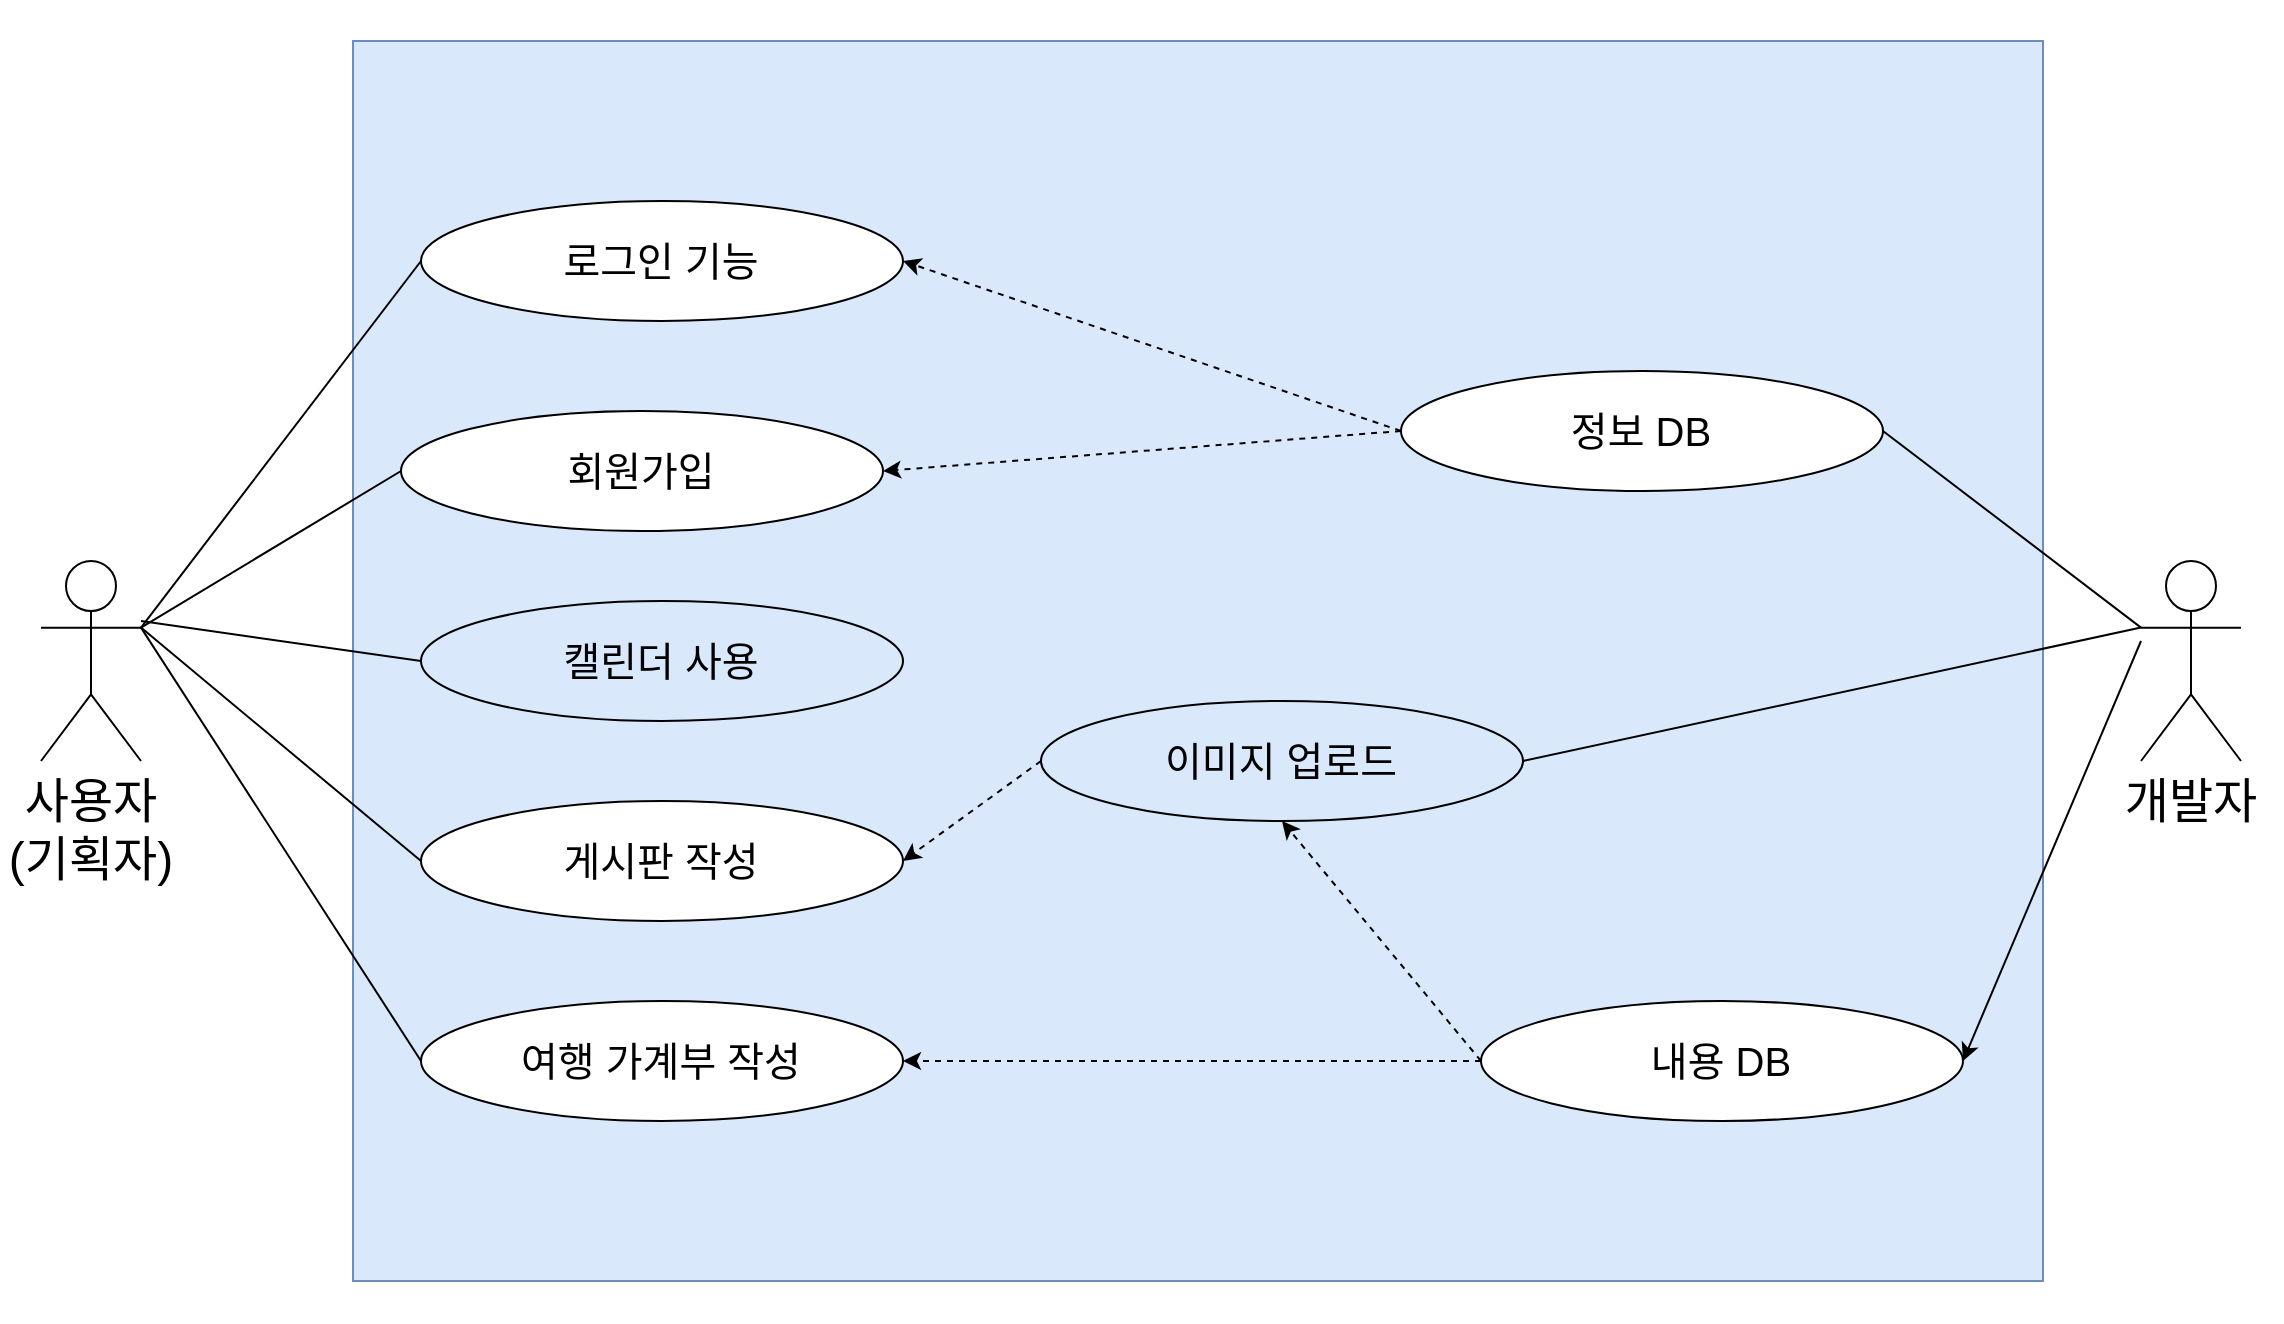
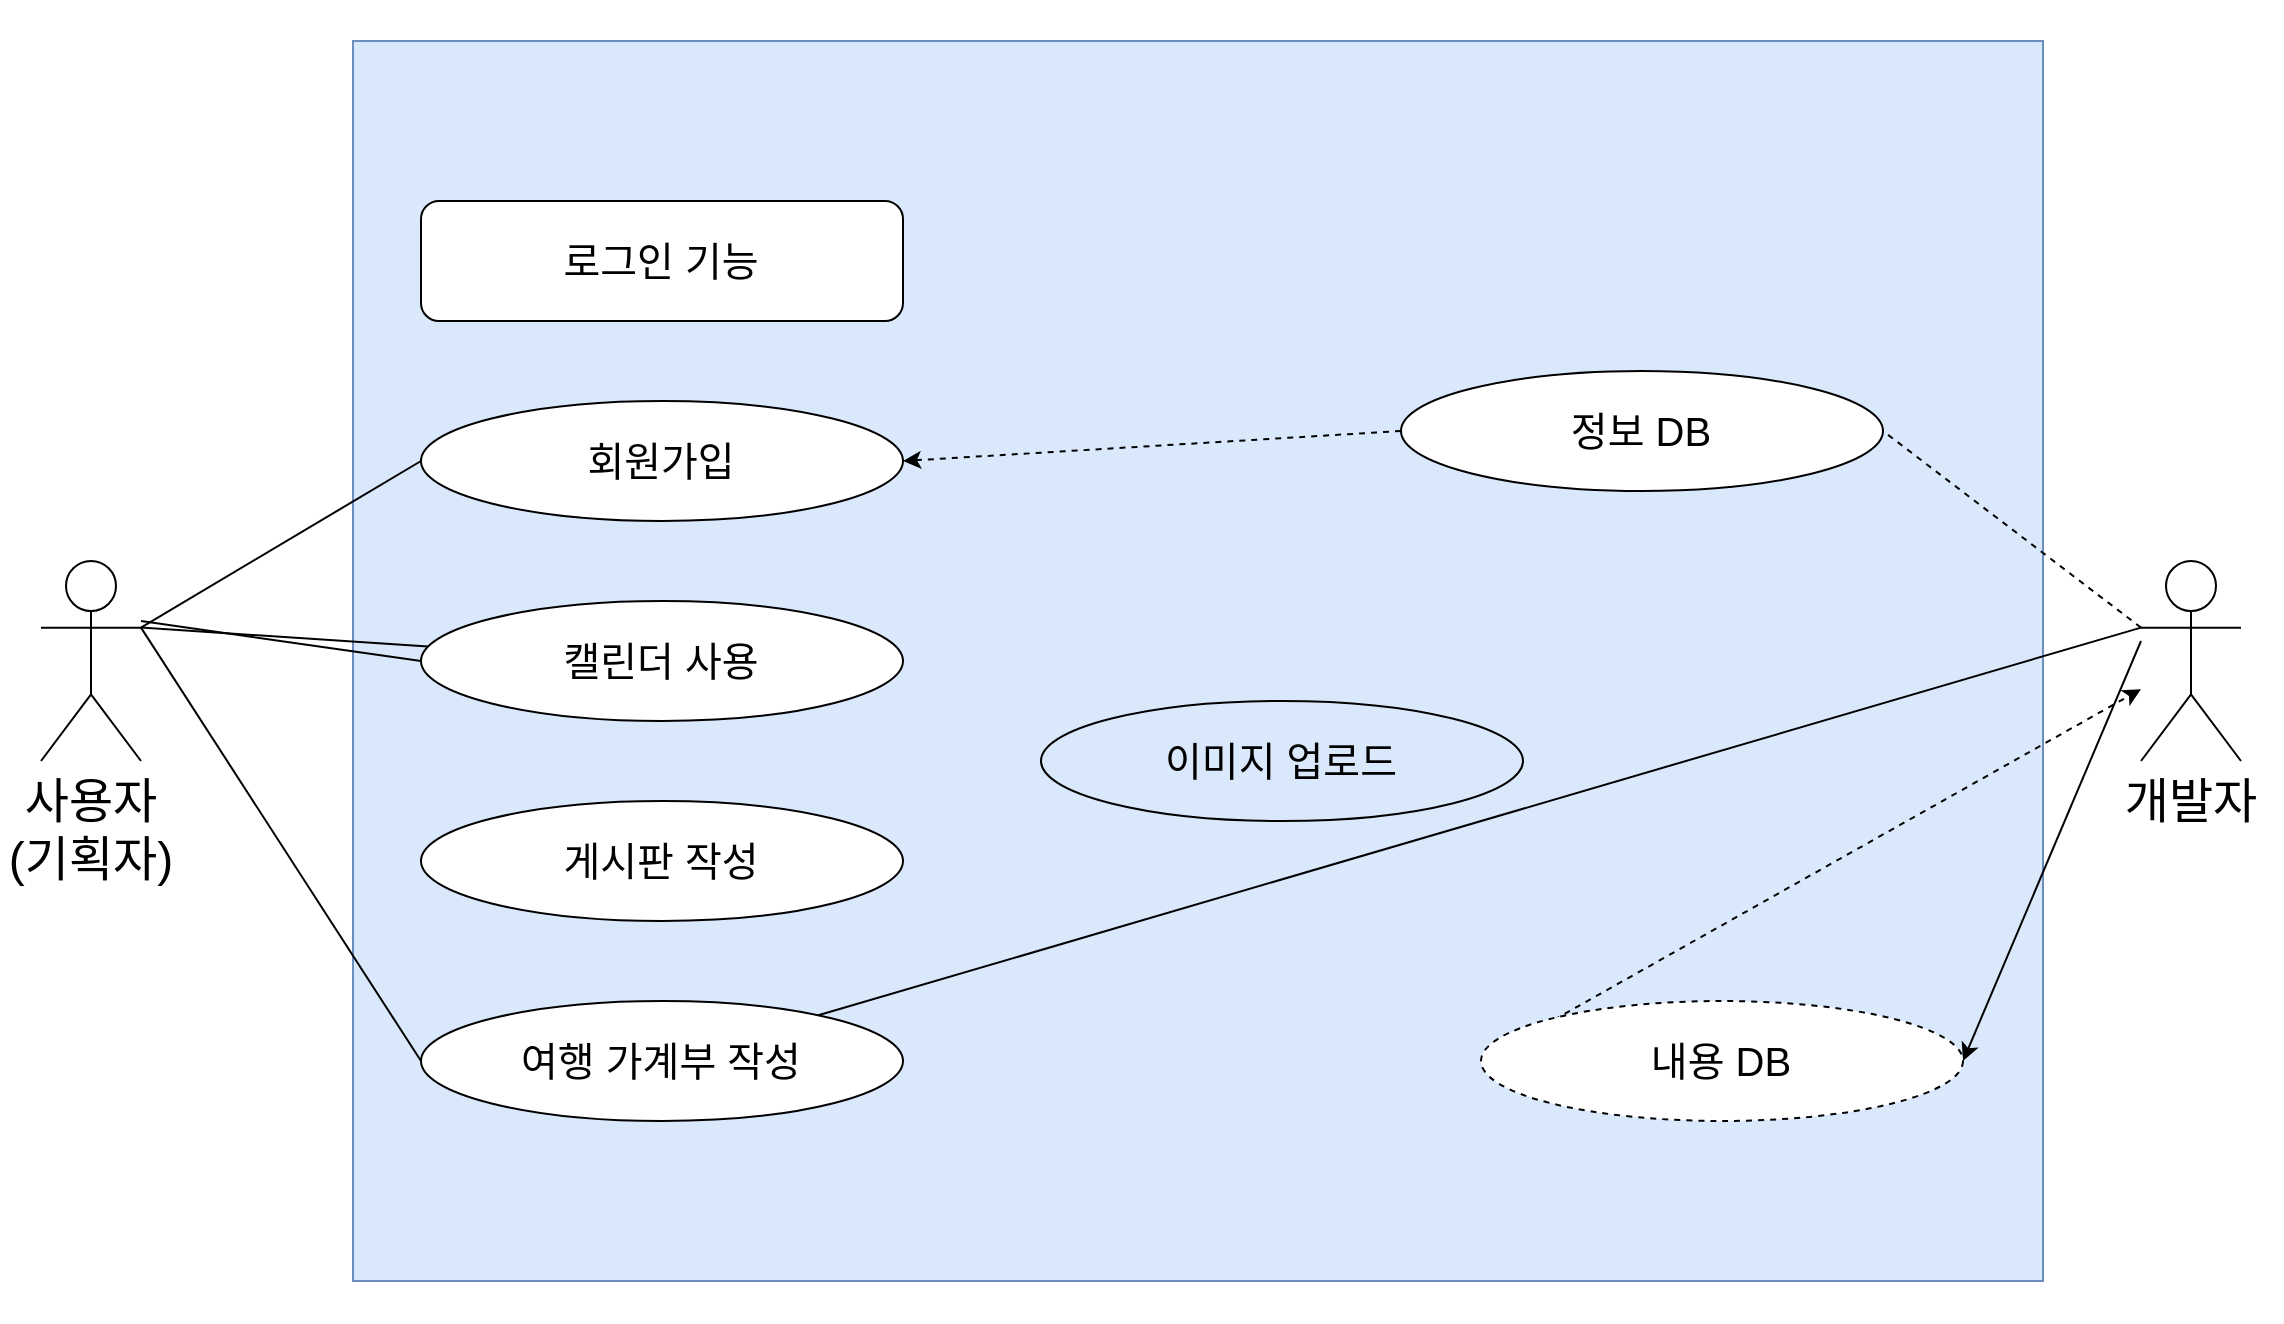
(662, 261) -> (662, 261)
(1155, 347) -> none
(284, 440) -> none
(642, 471) -> (662, 461)
(2010, 527) -> (2010, 527)
(662, 661) -> (662, 661)
(1830, 695) -> (1478, 822)
(286, 748) -> (341, 641)
(978, 807) -> none
(1401, 964) -> (1831, 864)
(1197, 1061) -> none
(1722, 1061) -> (1722, 1061)
